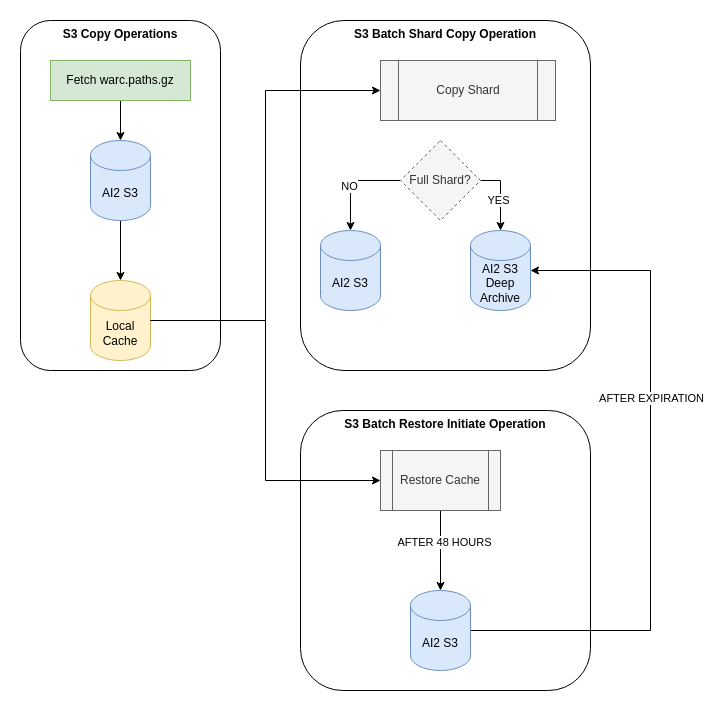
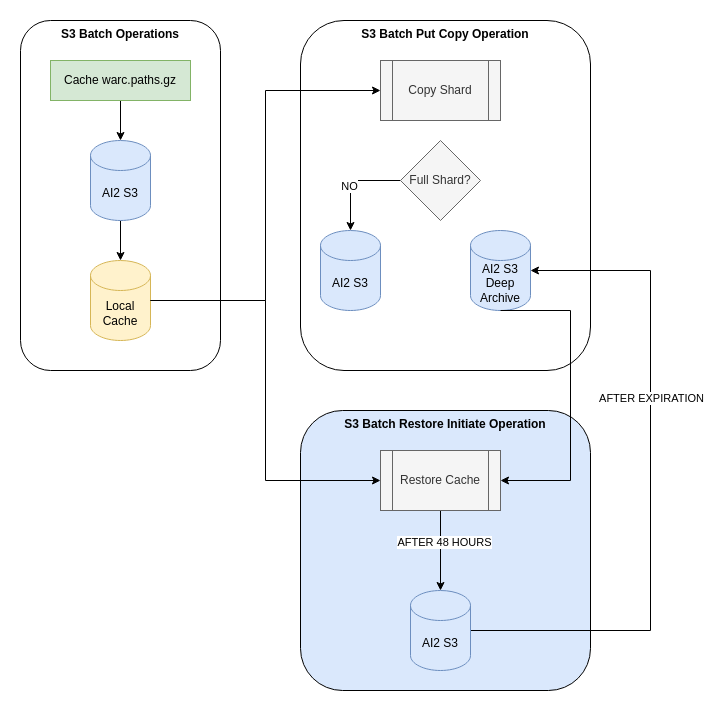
(121, 35) -> (121, 35)
(446, 35) -> (446, 35)
(121, 81) -> (121, 81)
(468, 91) -> (441, 91)
(441, 181) -> (441, 181)
(501, 192) -> none
(121, 321) -> (121, 301)
none -> (571, 392)
(446, 551) -> (446, 551)
